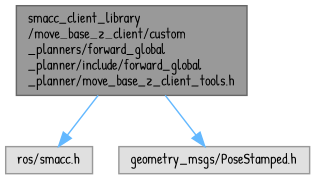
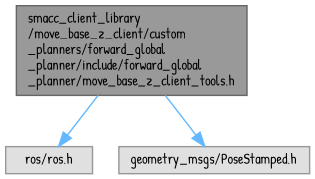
(49, 160) -> (49, 160)
